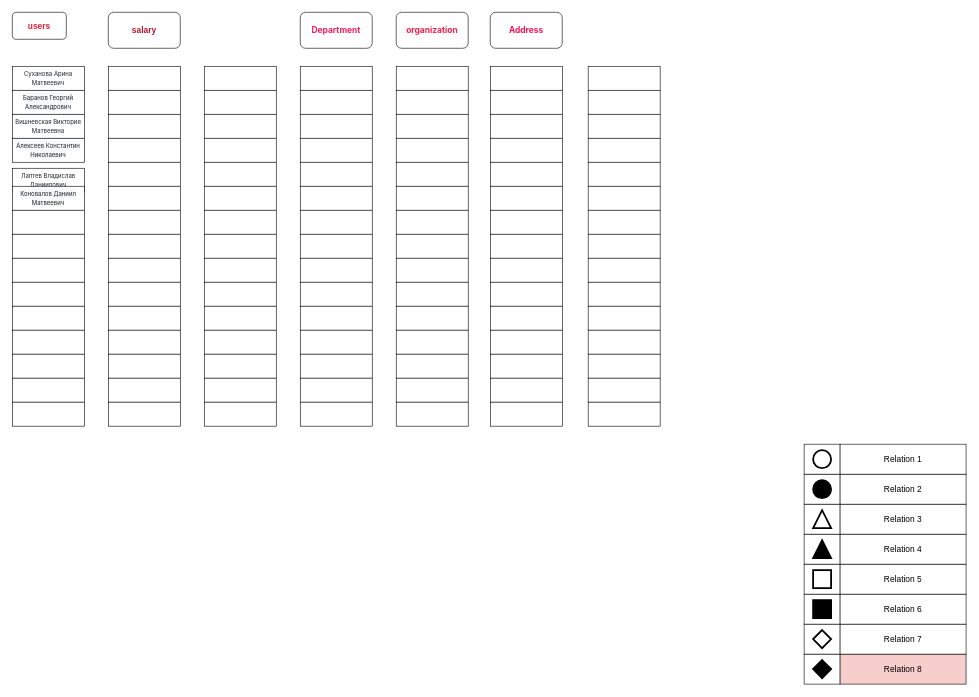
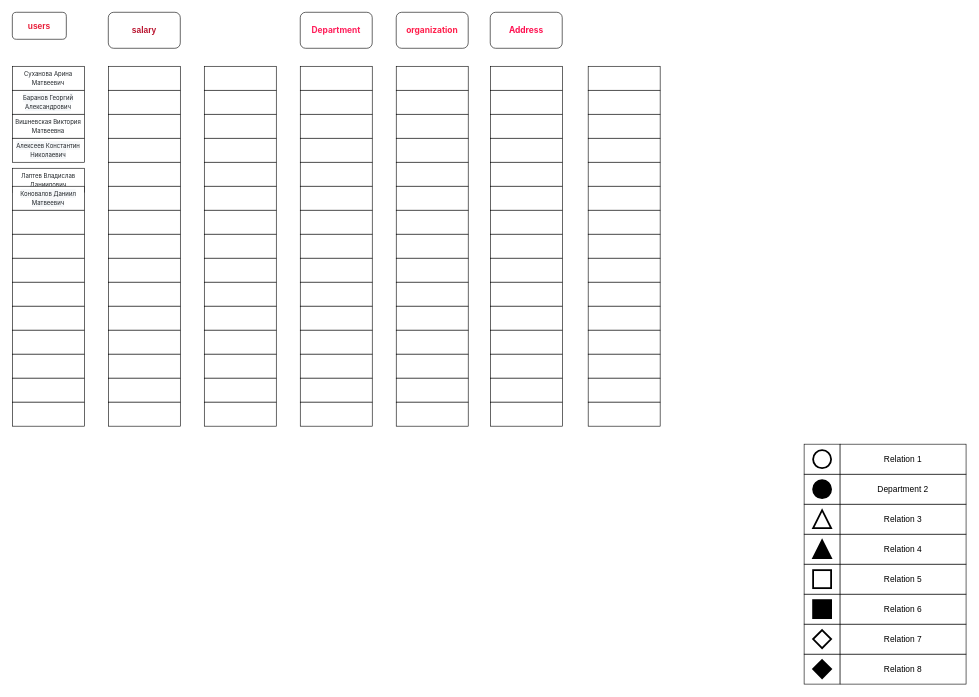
(903, 489) -> (903, 489)
(903, 669) -> (903, 669)
